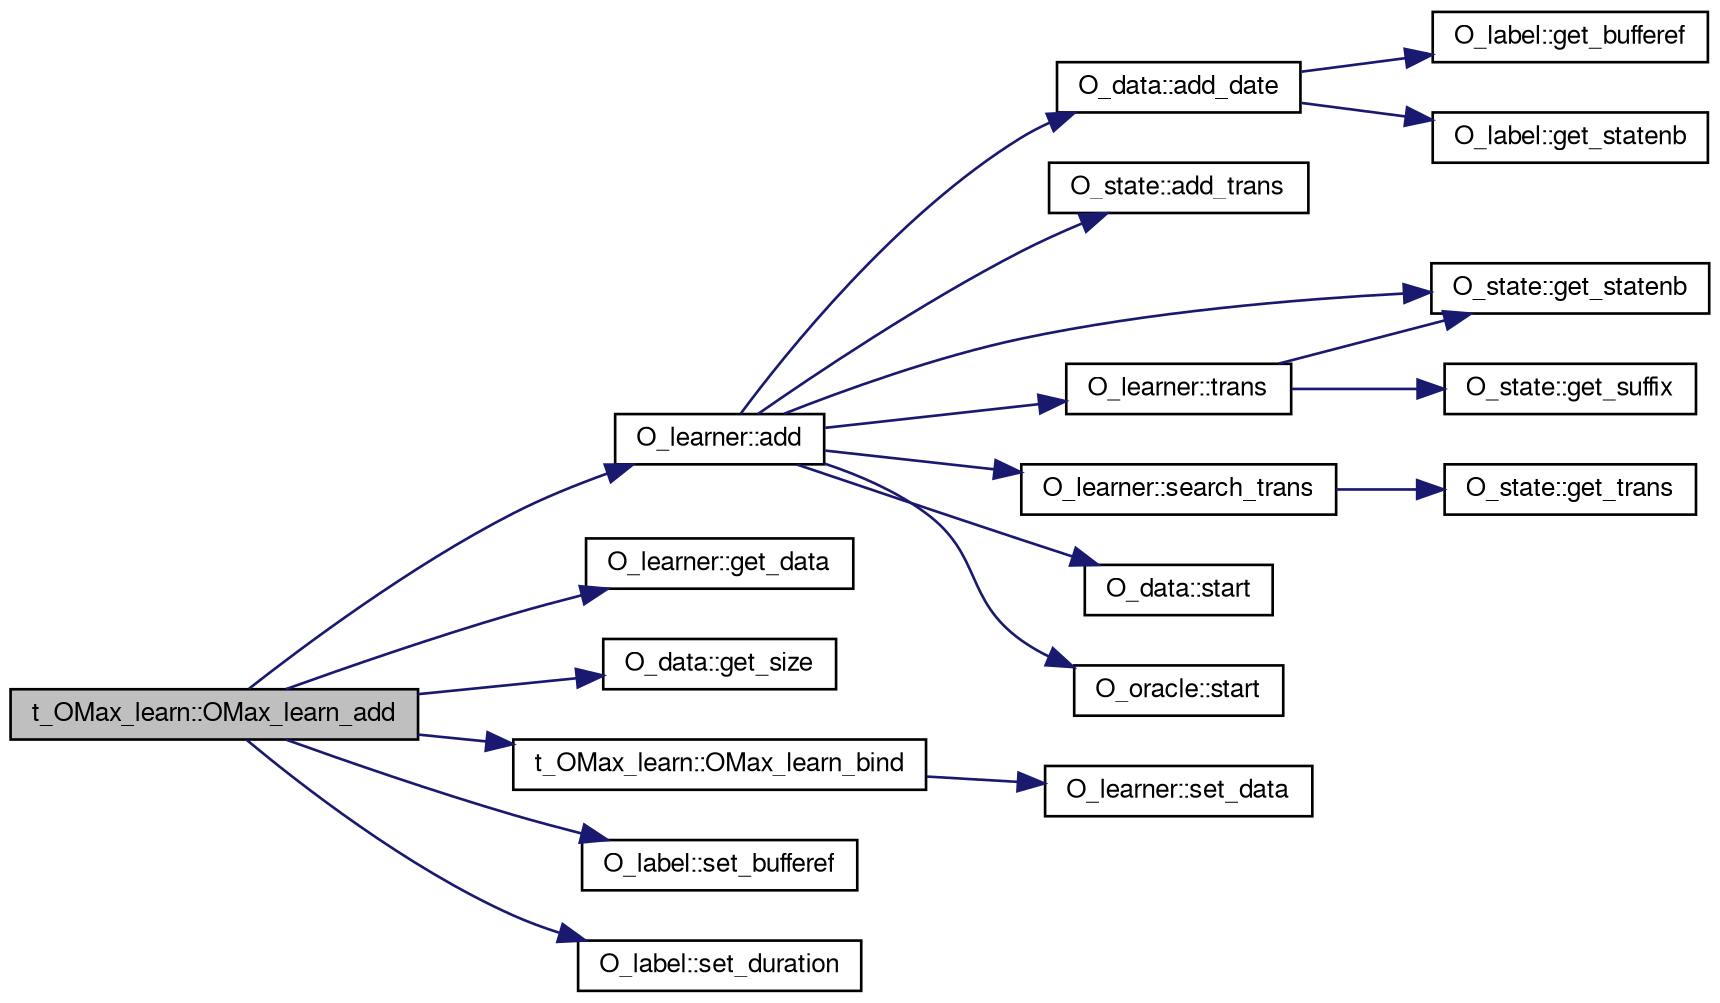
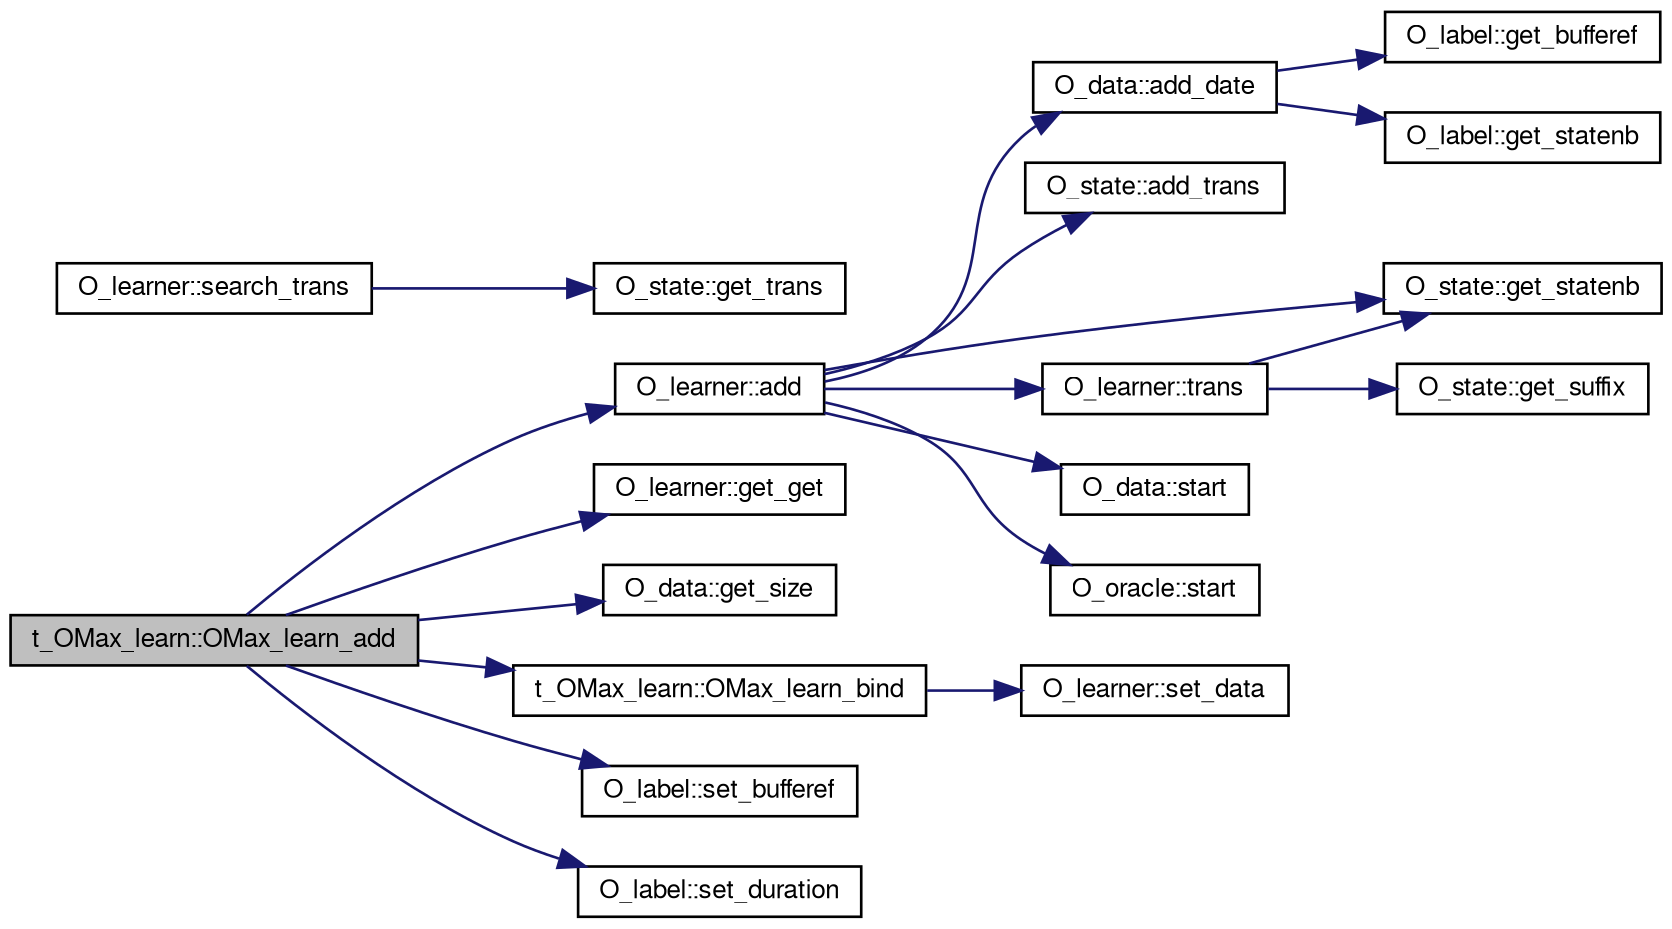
(910, 460) -> none
(720, 564) -> (720, 489)
